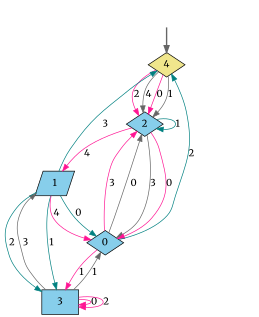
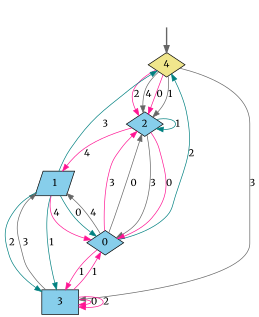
none -> (88, 215)
none -> (250, 226)
(87, 275) -> (87, 275)
